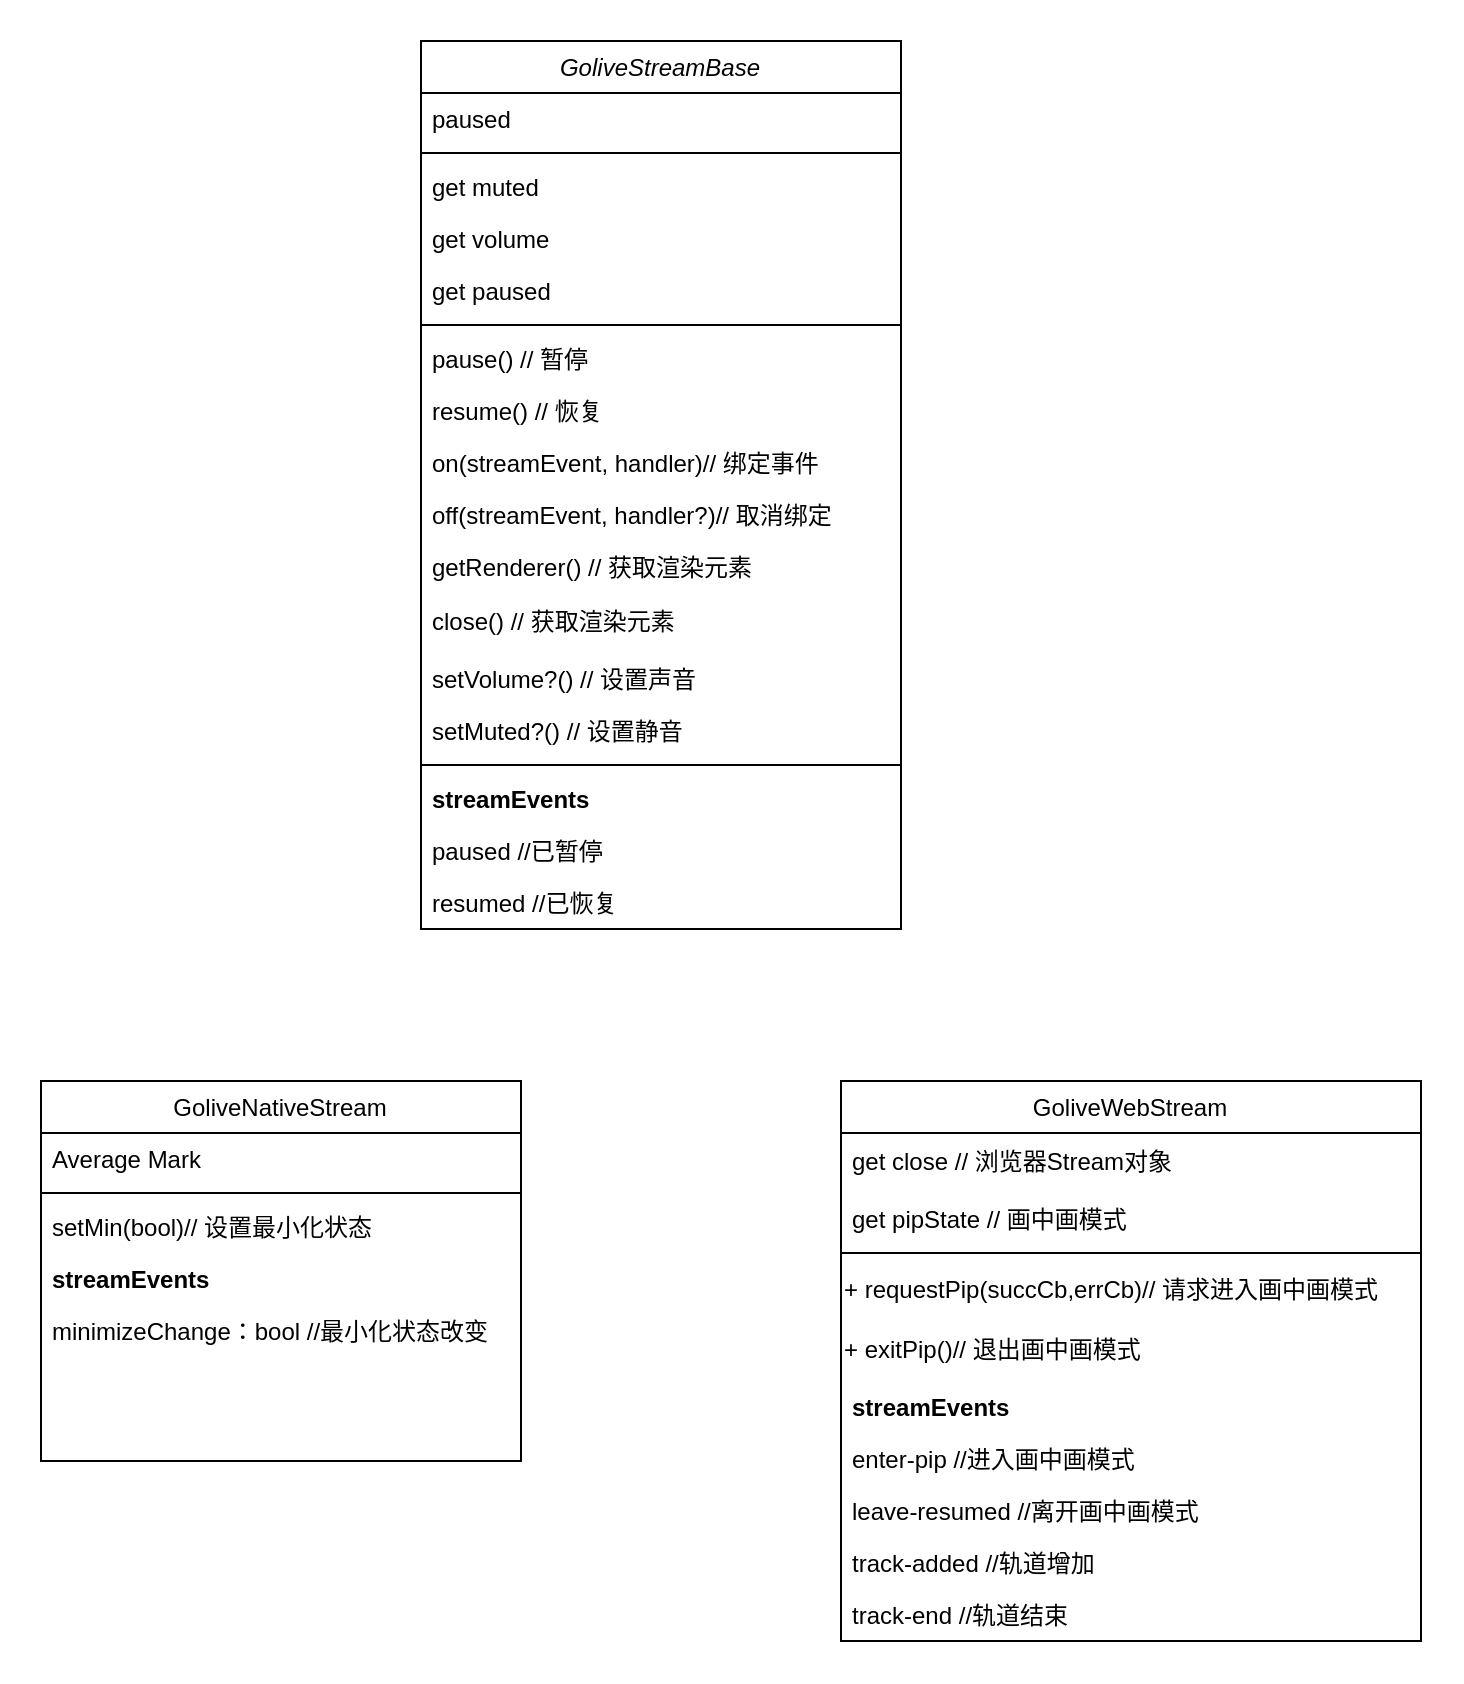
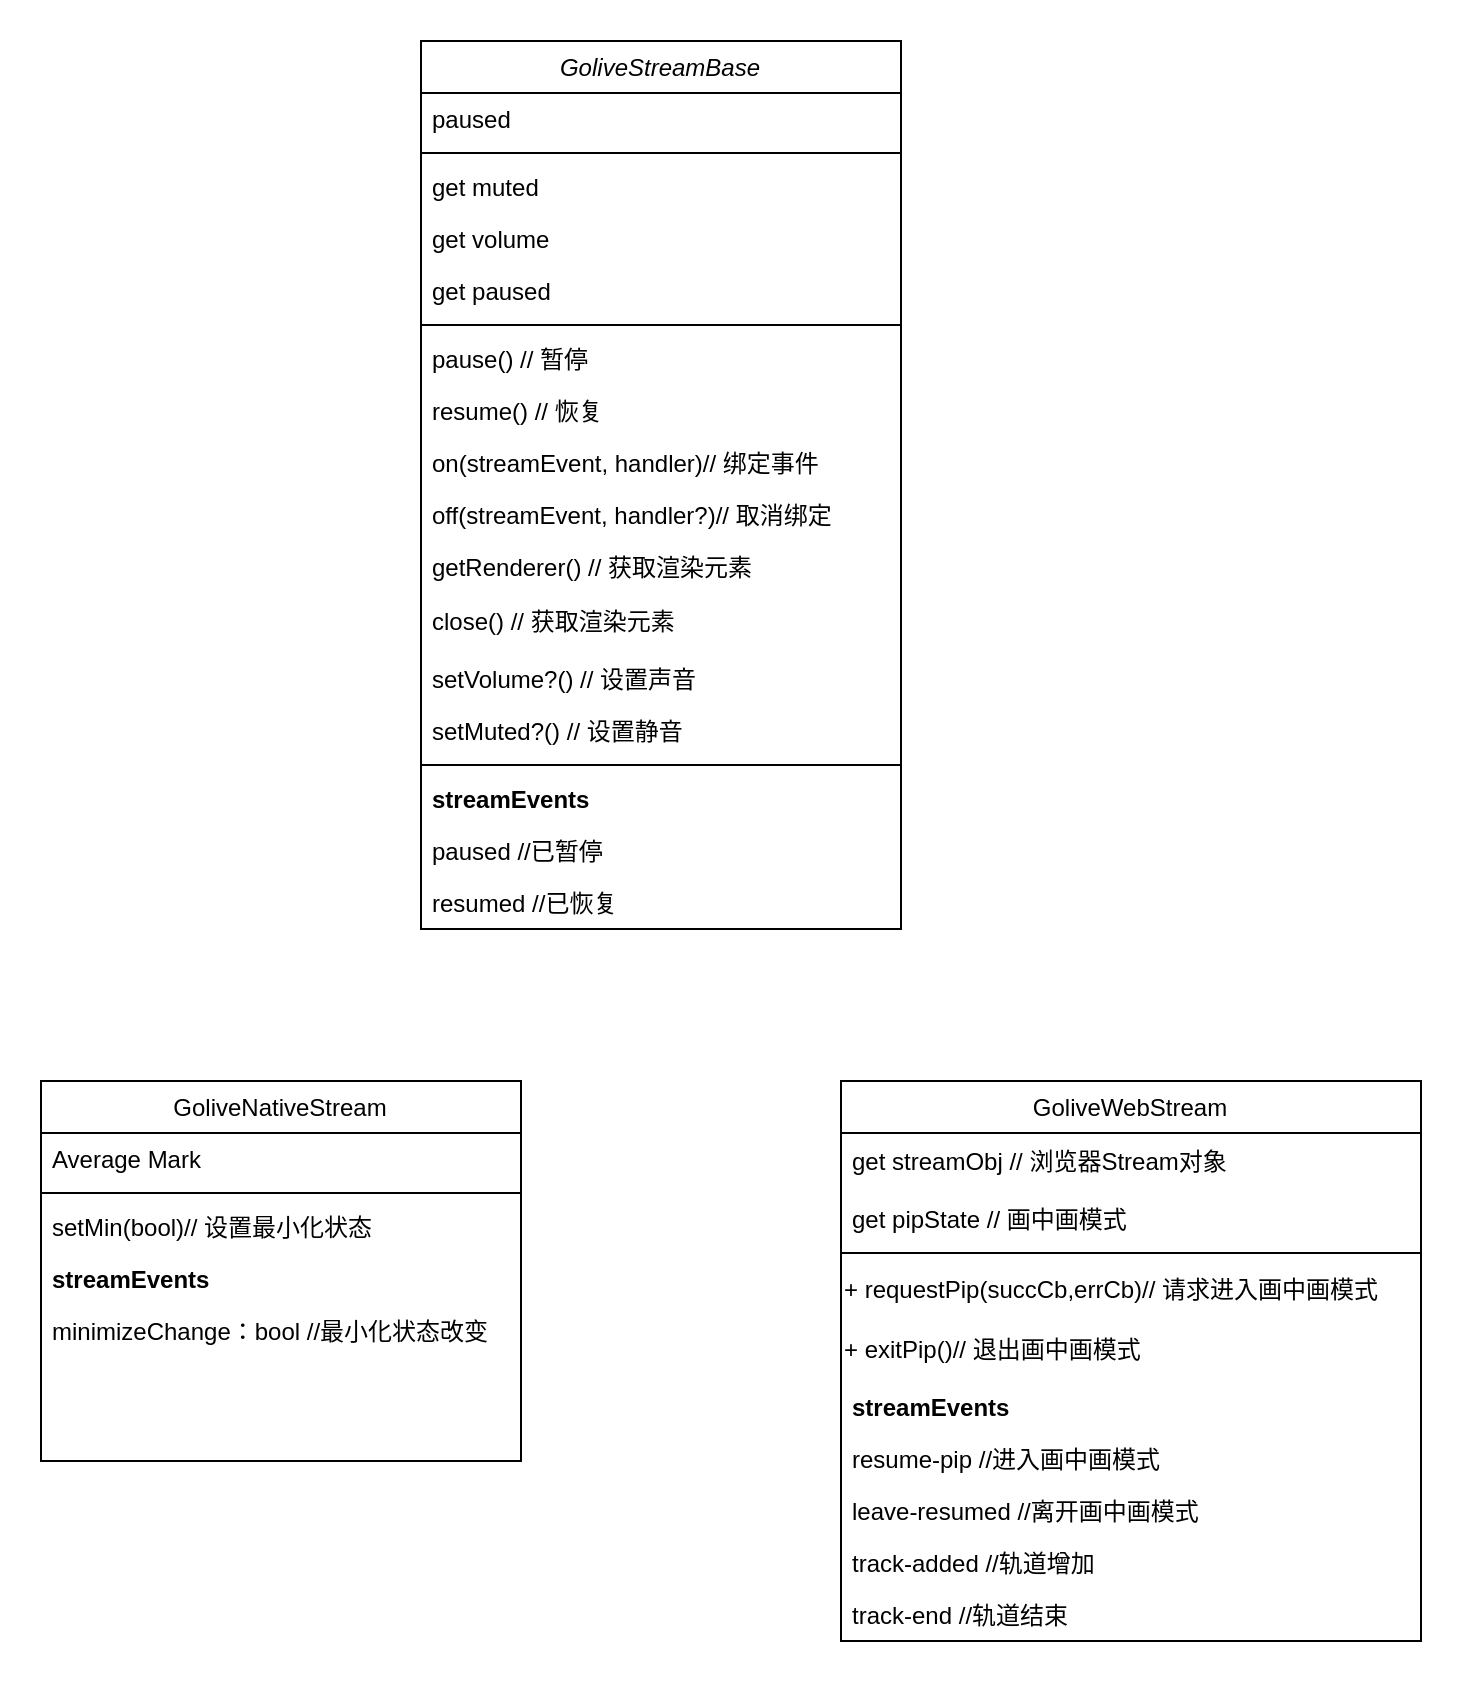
(1028, 1163) -> (1058, 1163)
(1010, 1460) -> (1017, 1460)
